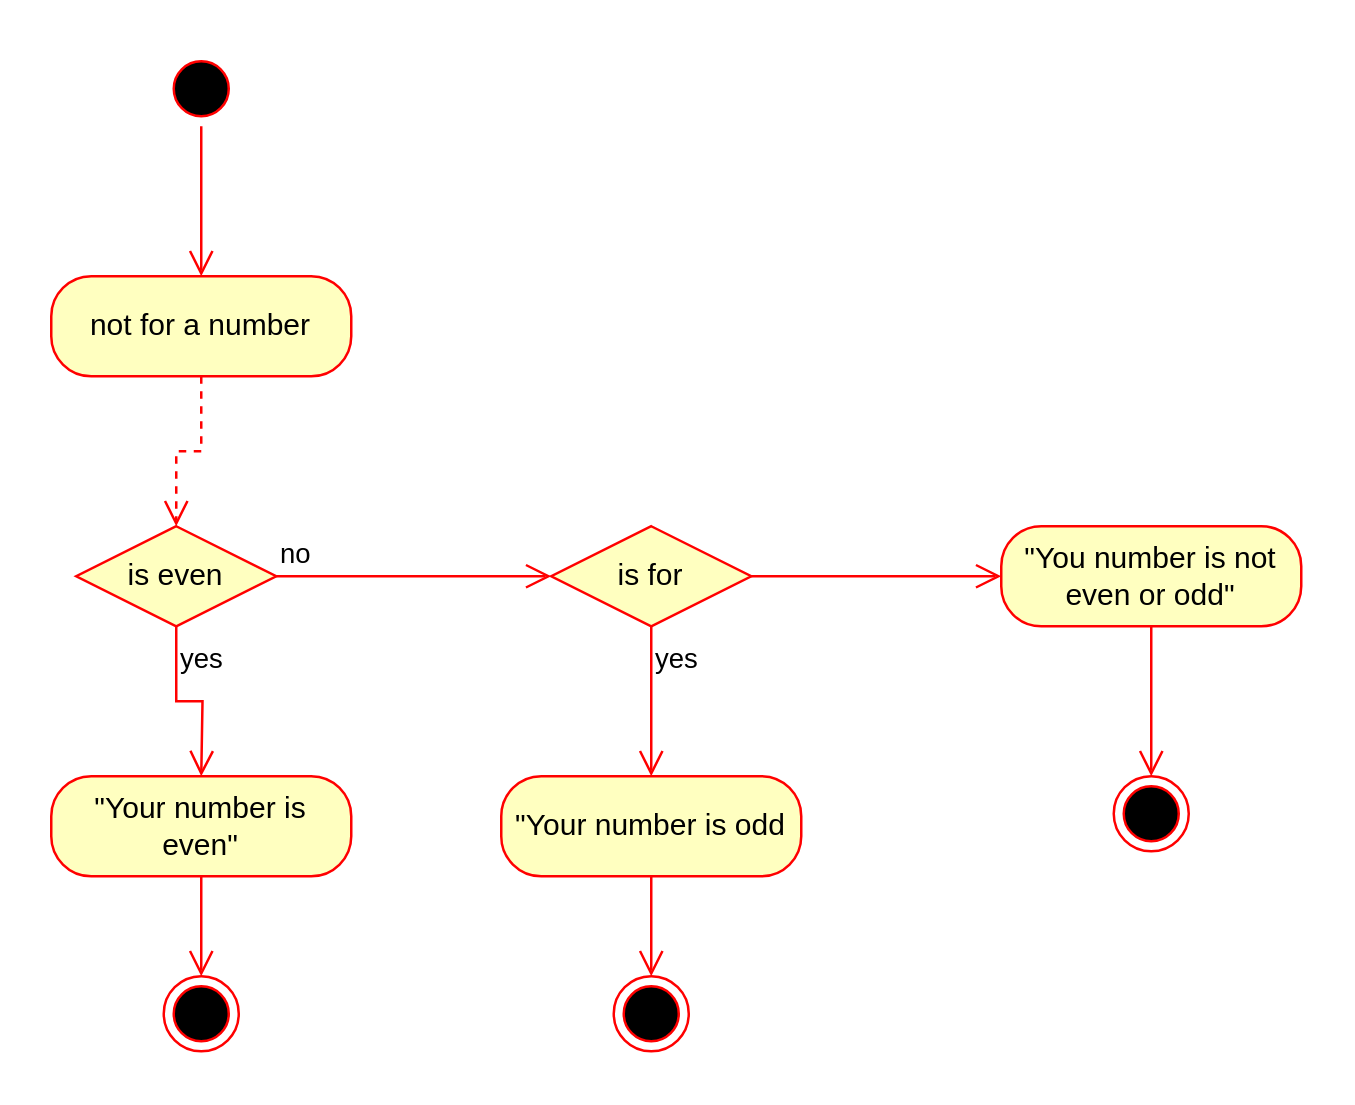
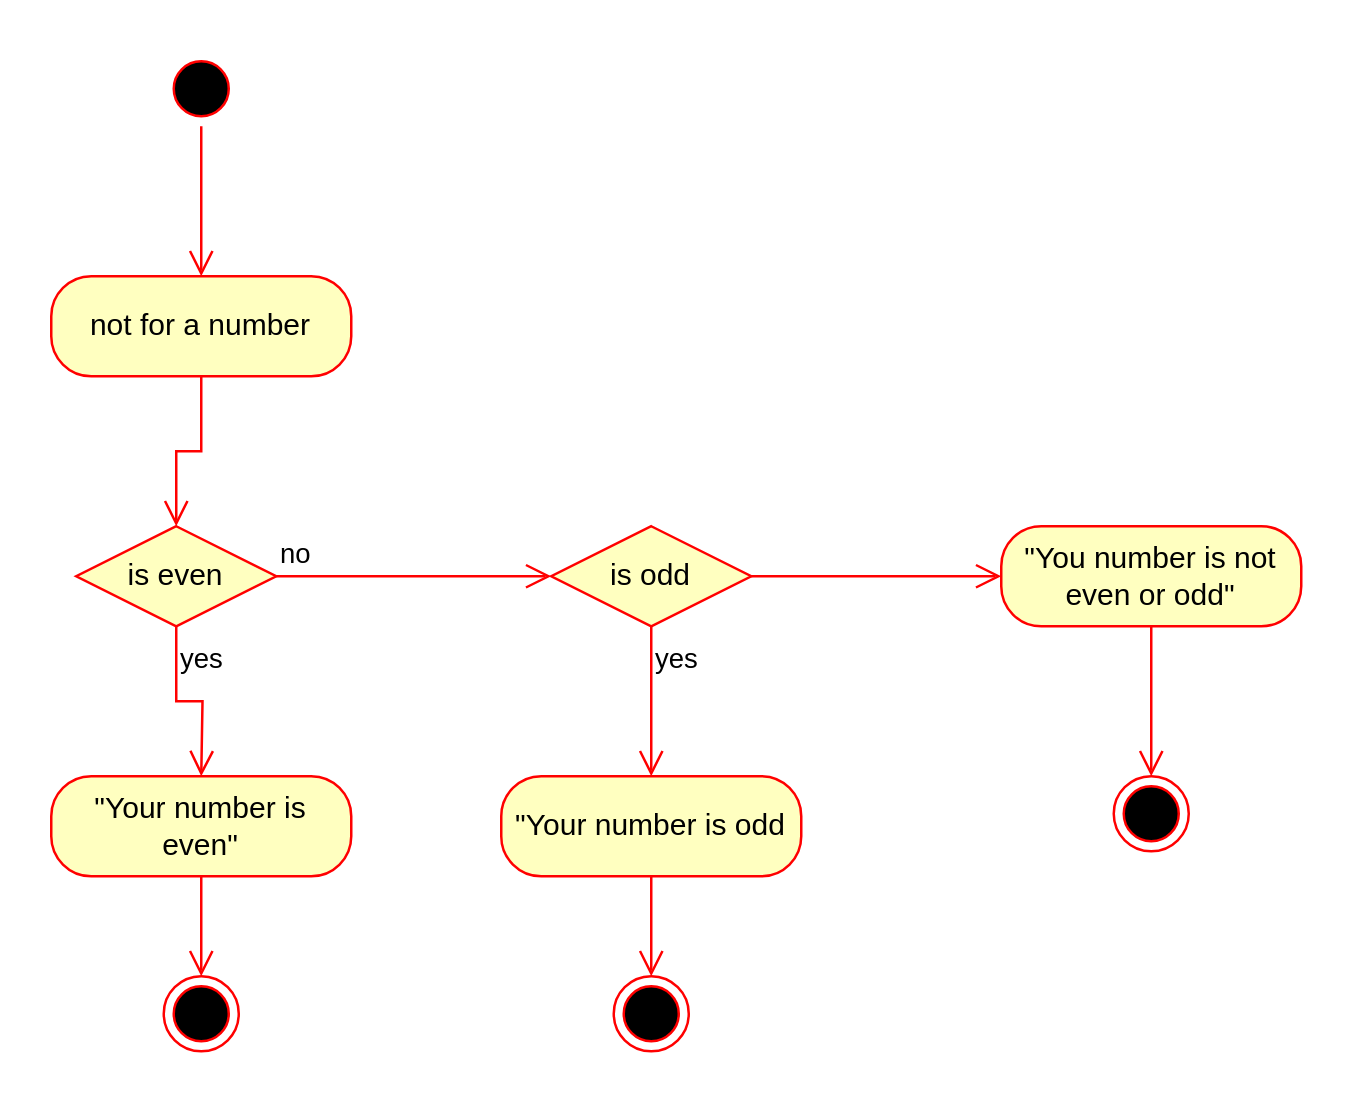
(191, 451) -> (191, 451)
(651, 576) -> (651, 576)
